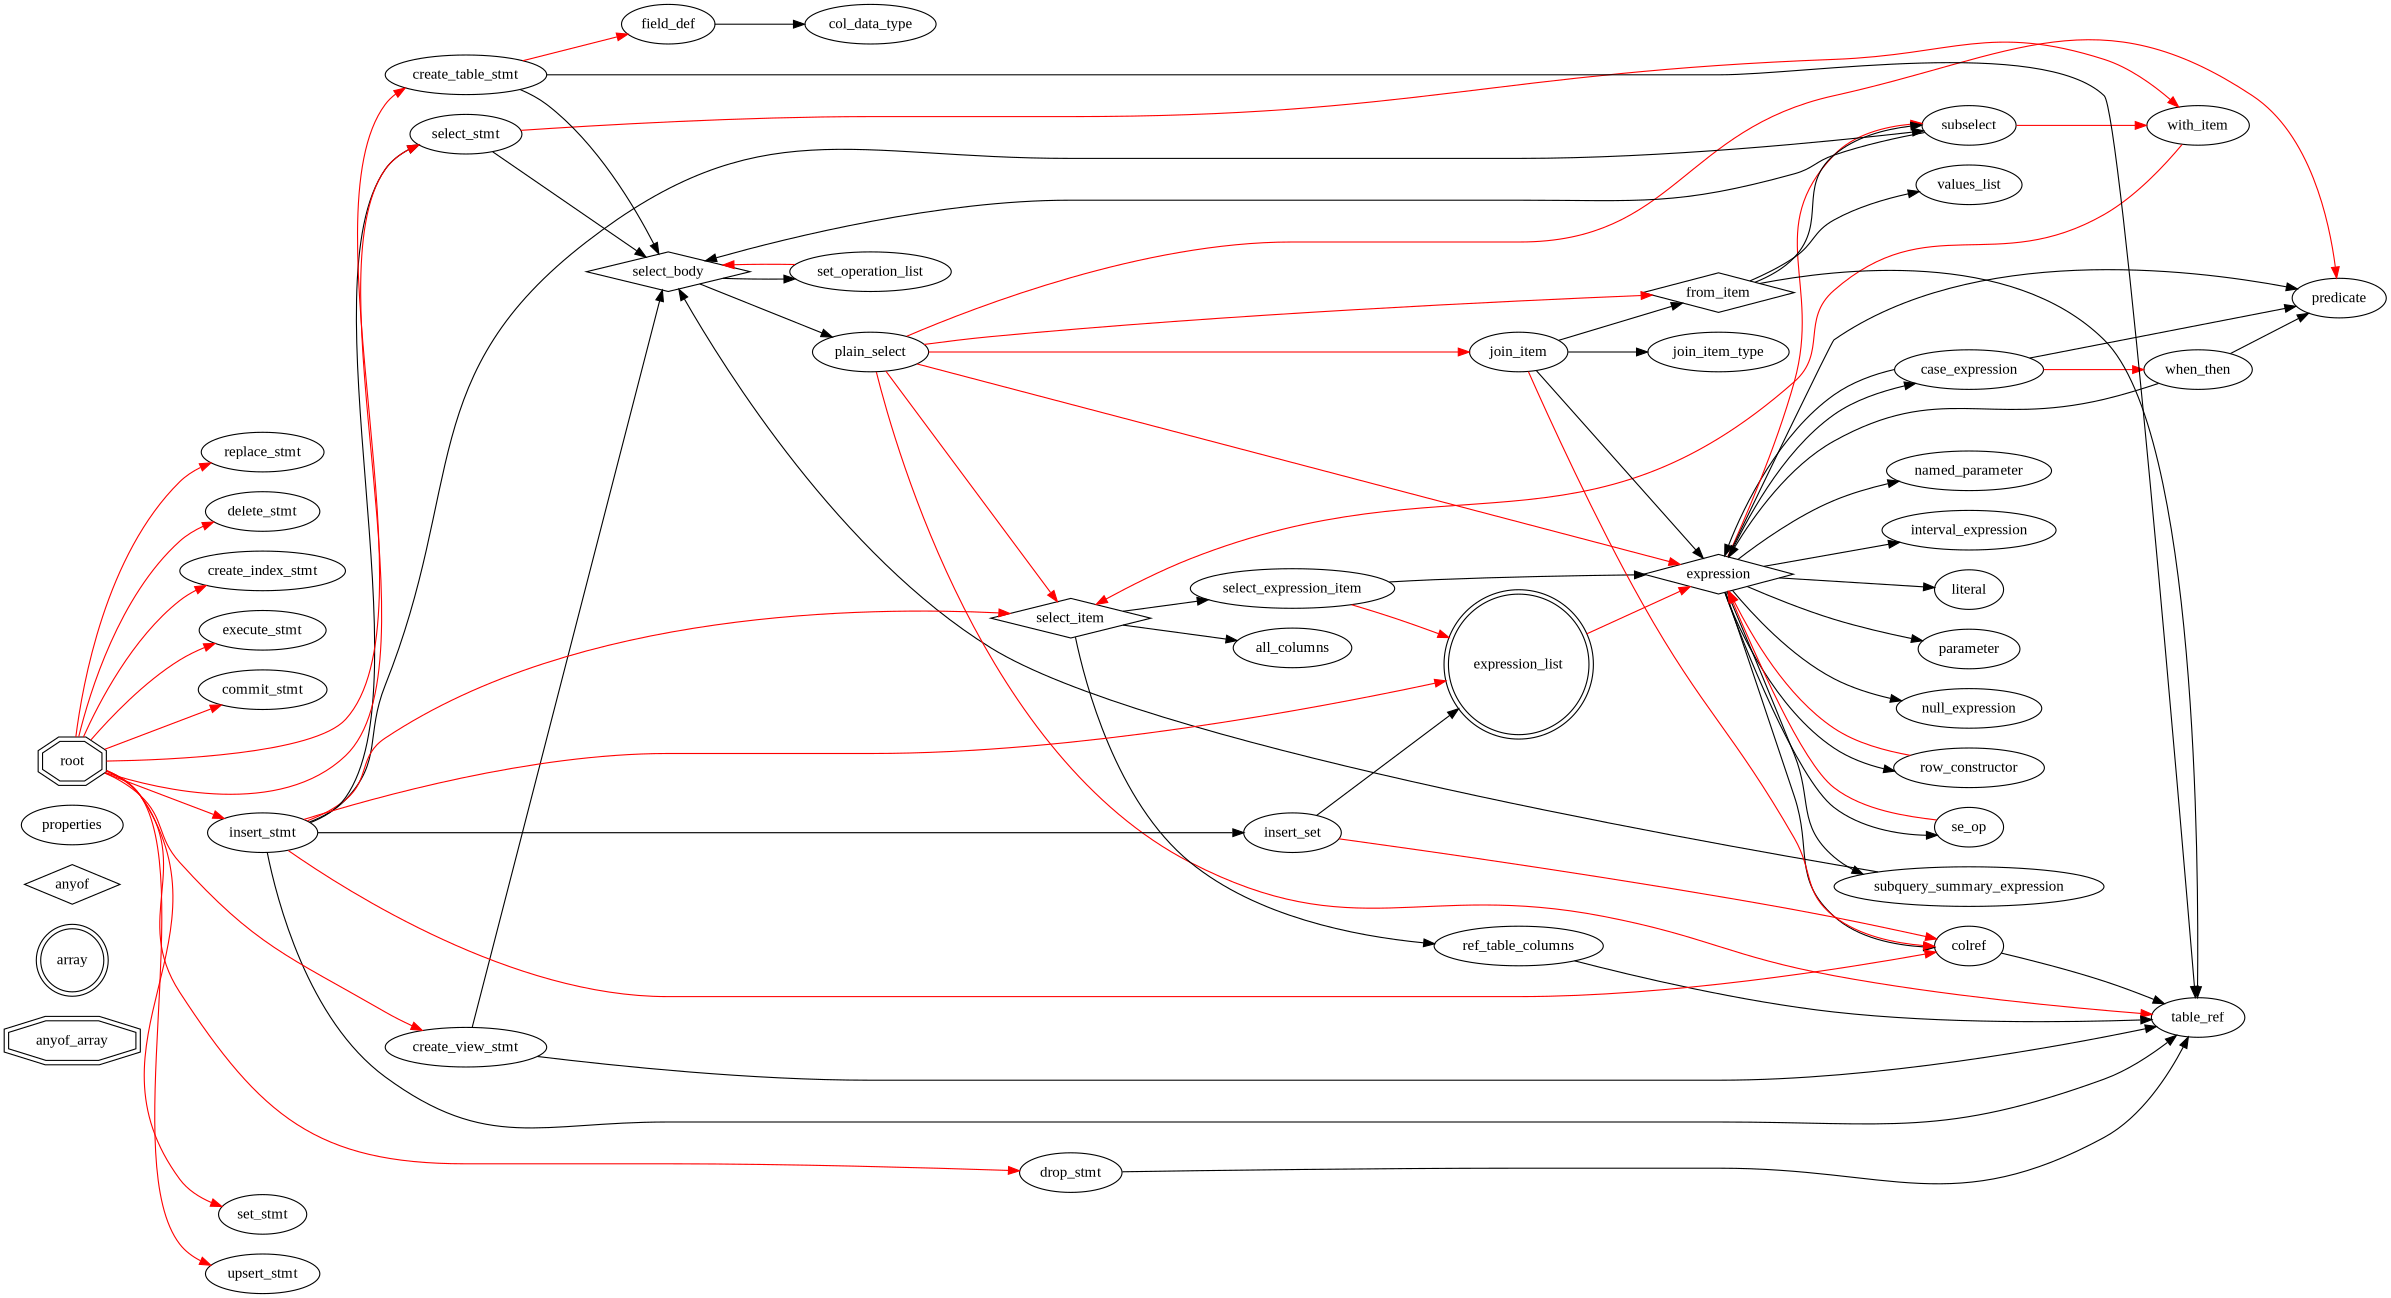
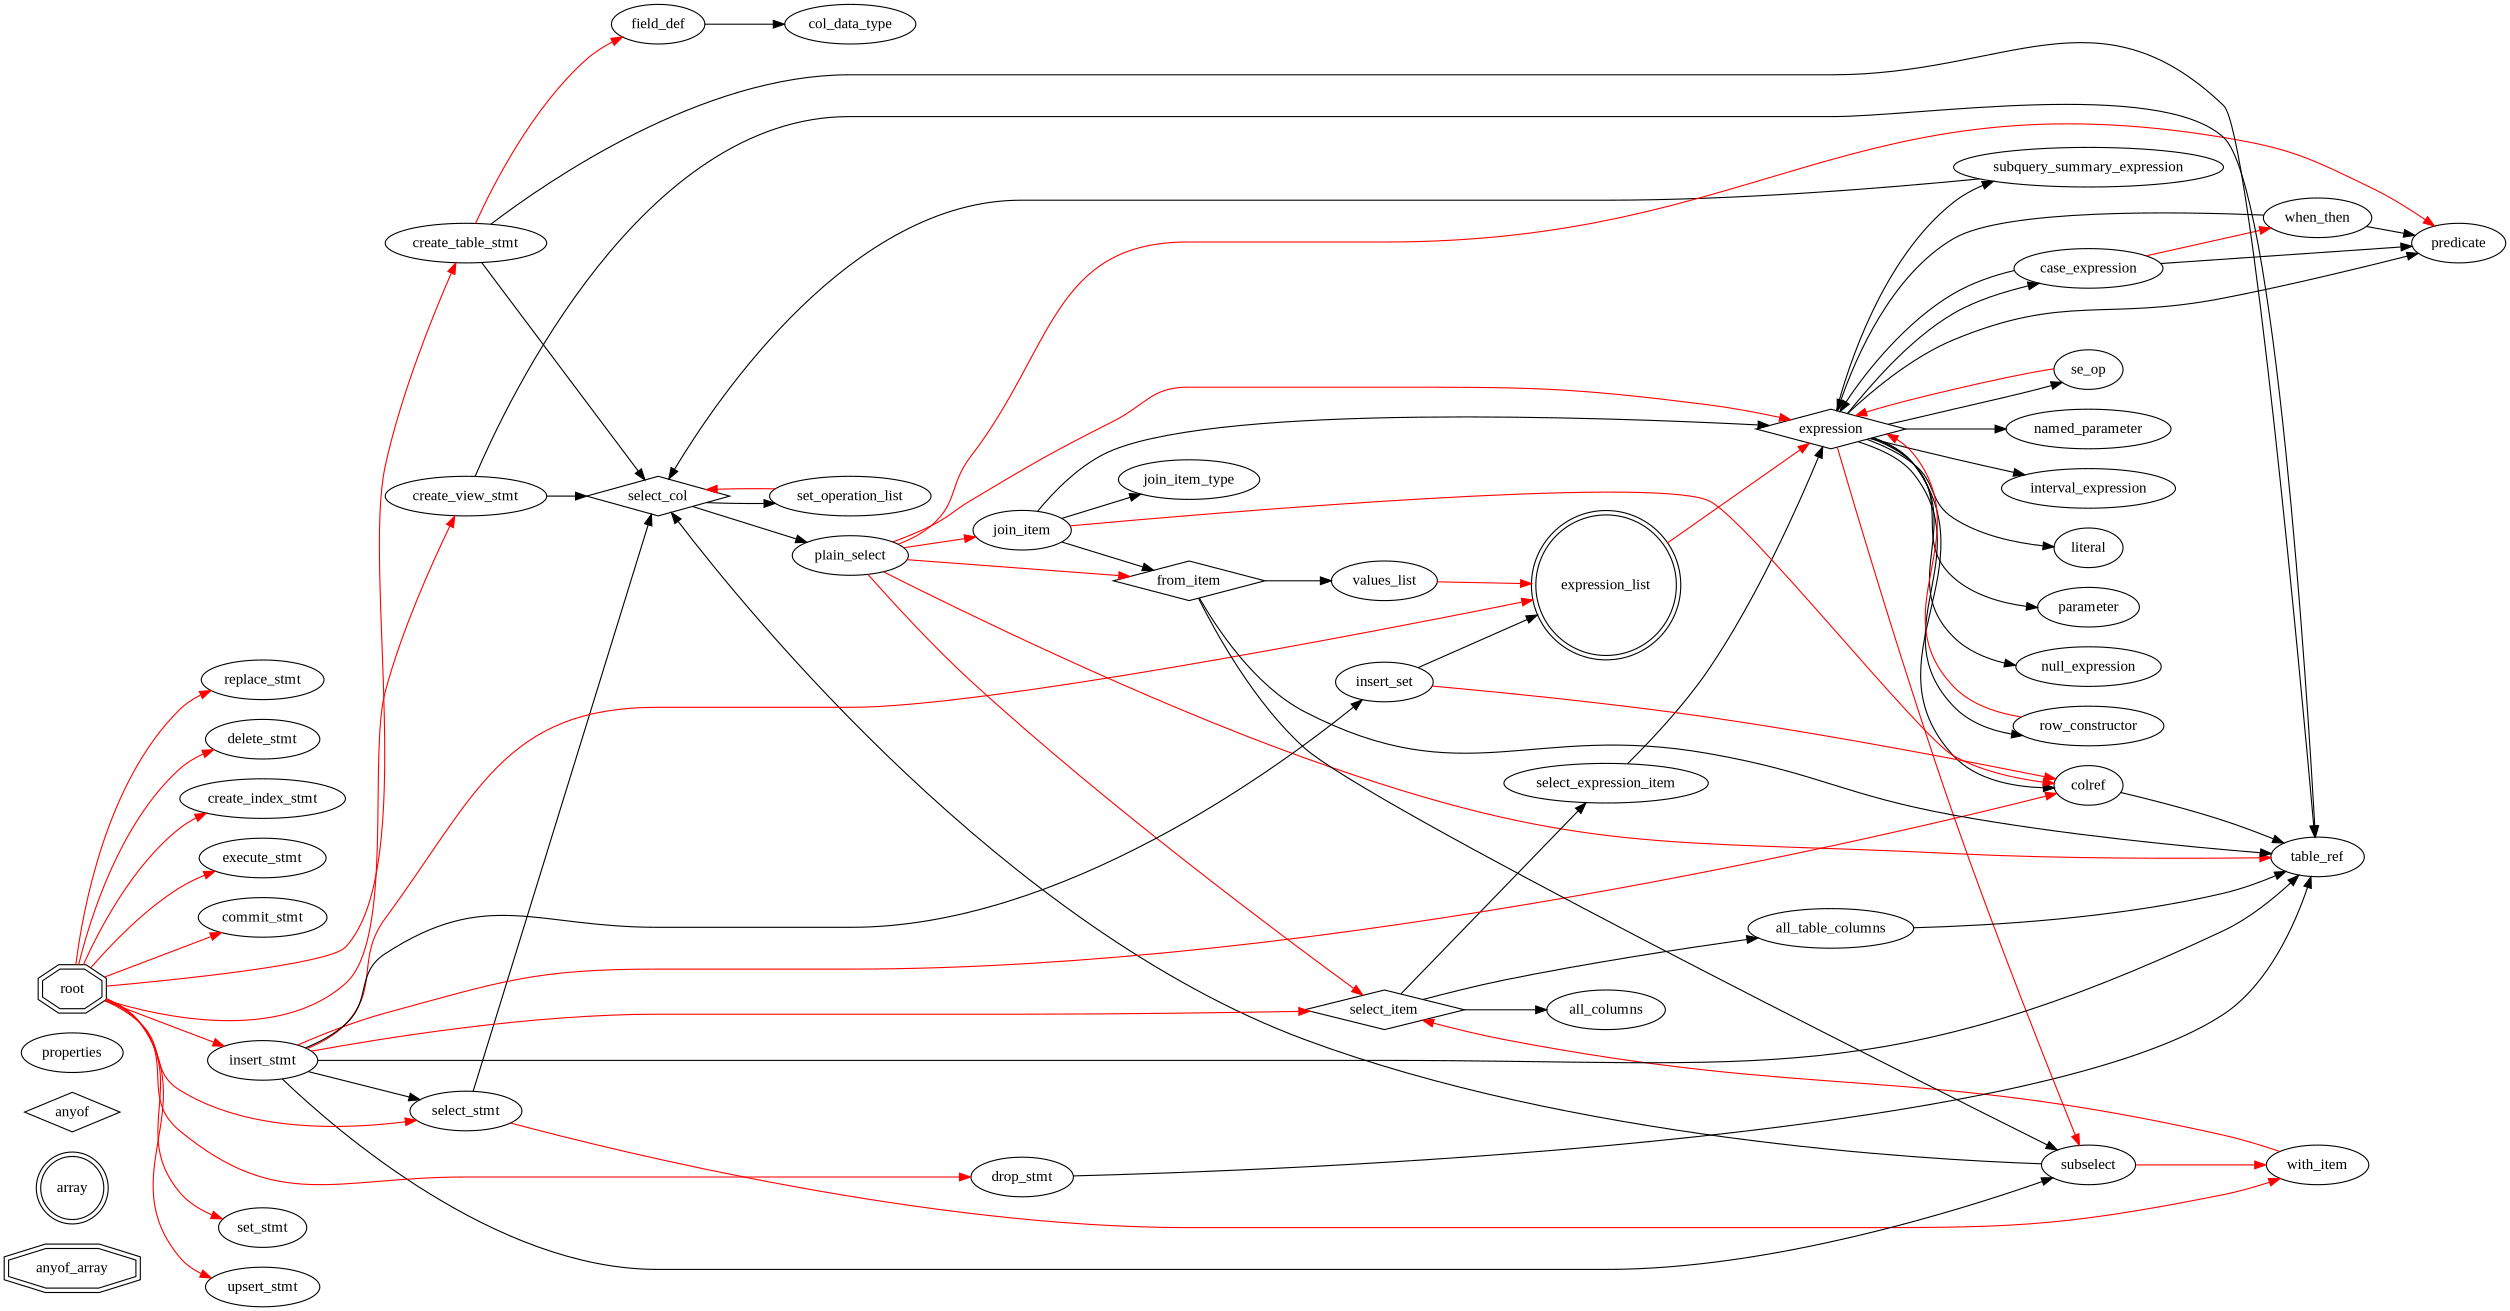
(668, 272) -> (658, 496)
(1395, 618) -> (1479, 583)
(1519, 946) -> (1831, 928)
